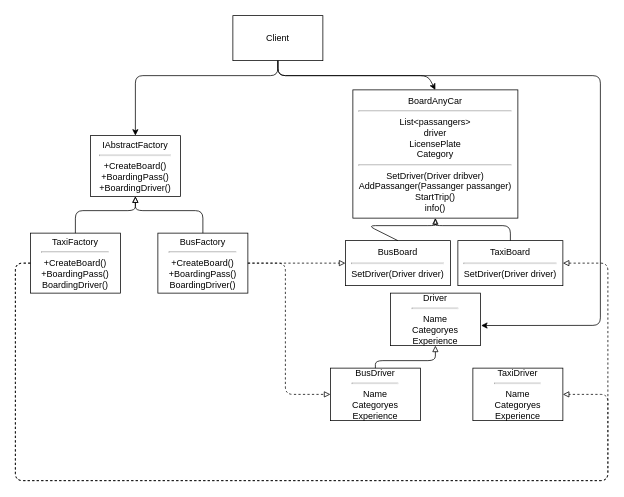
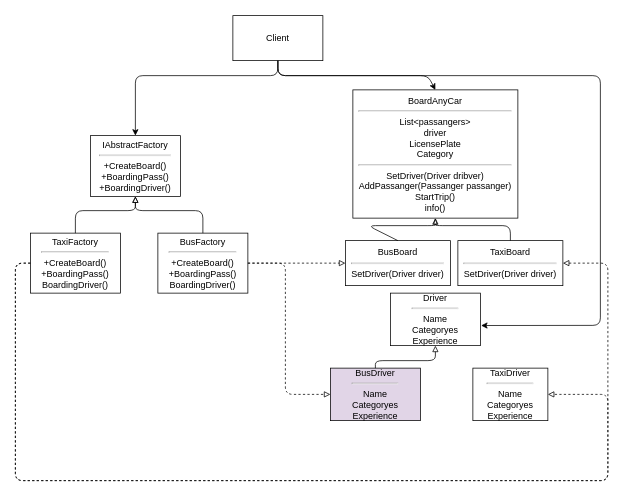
(375, 394) -> (375, 394)
(518, 394) -> (510, 394)
